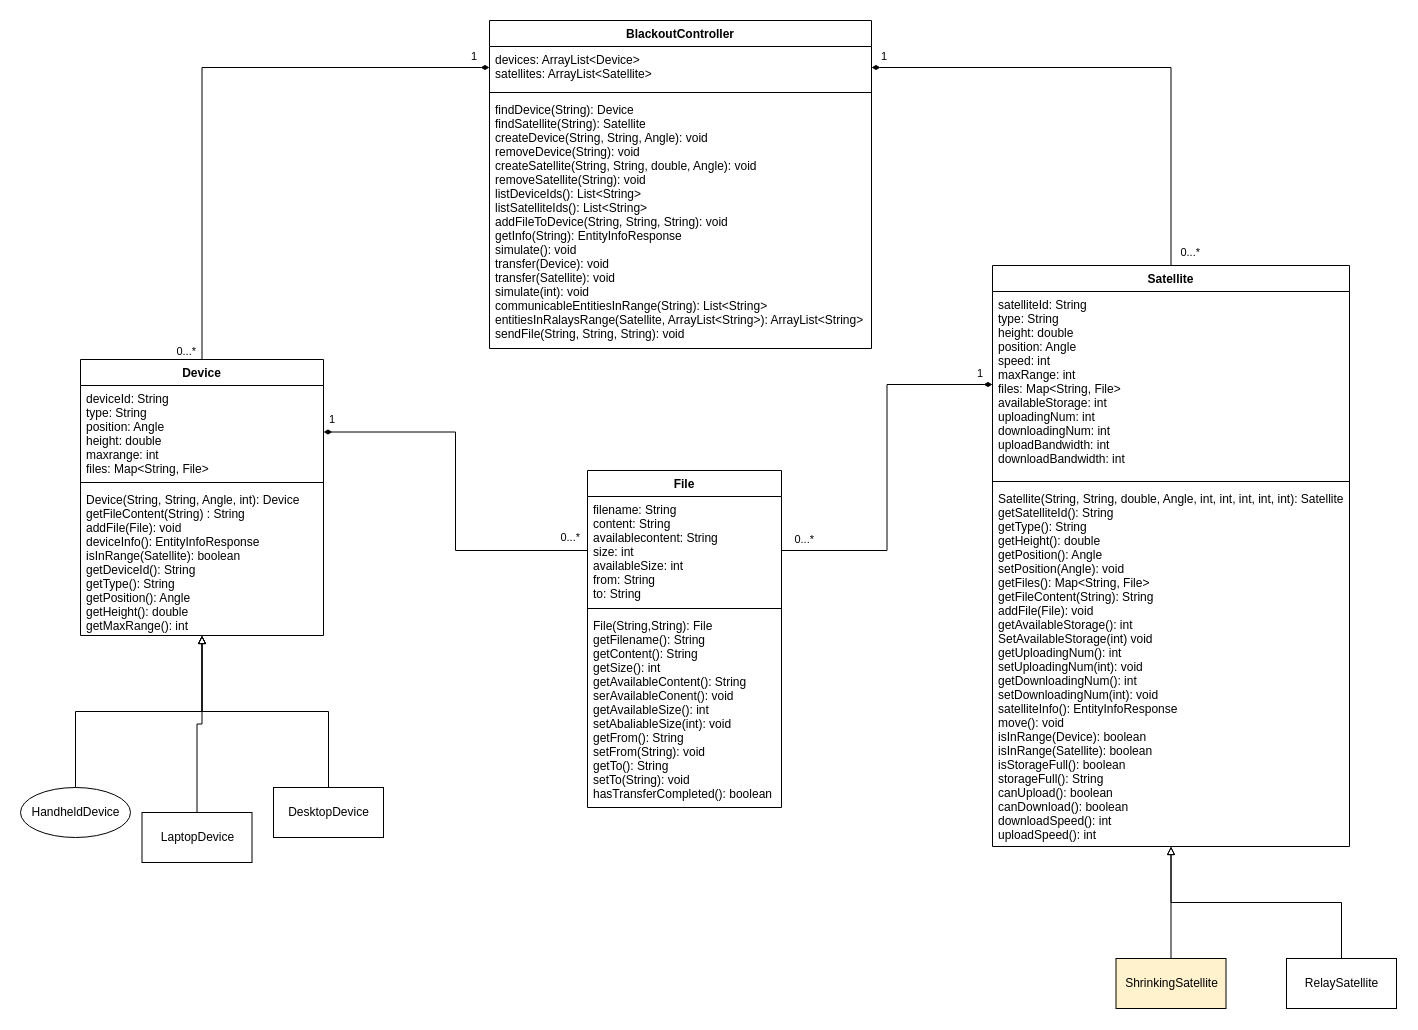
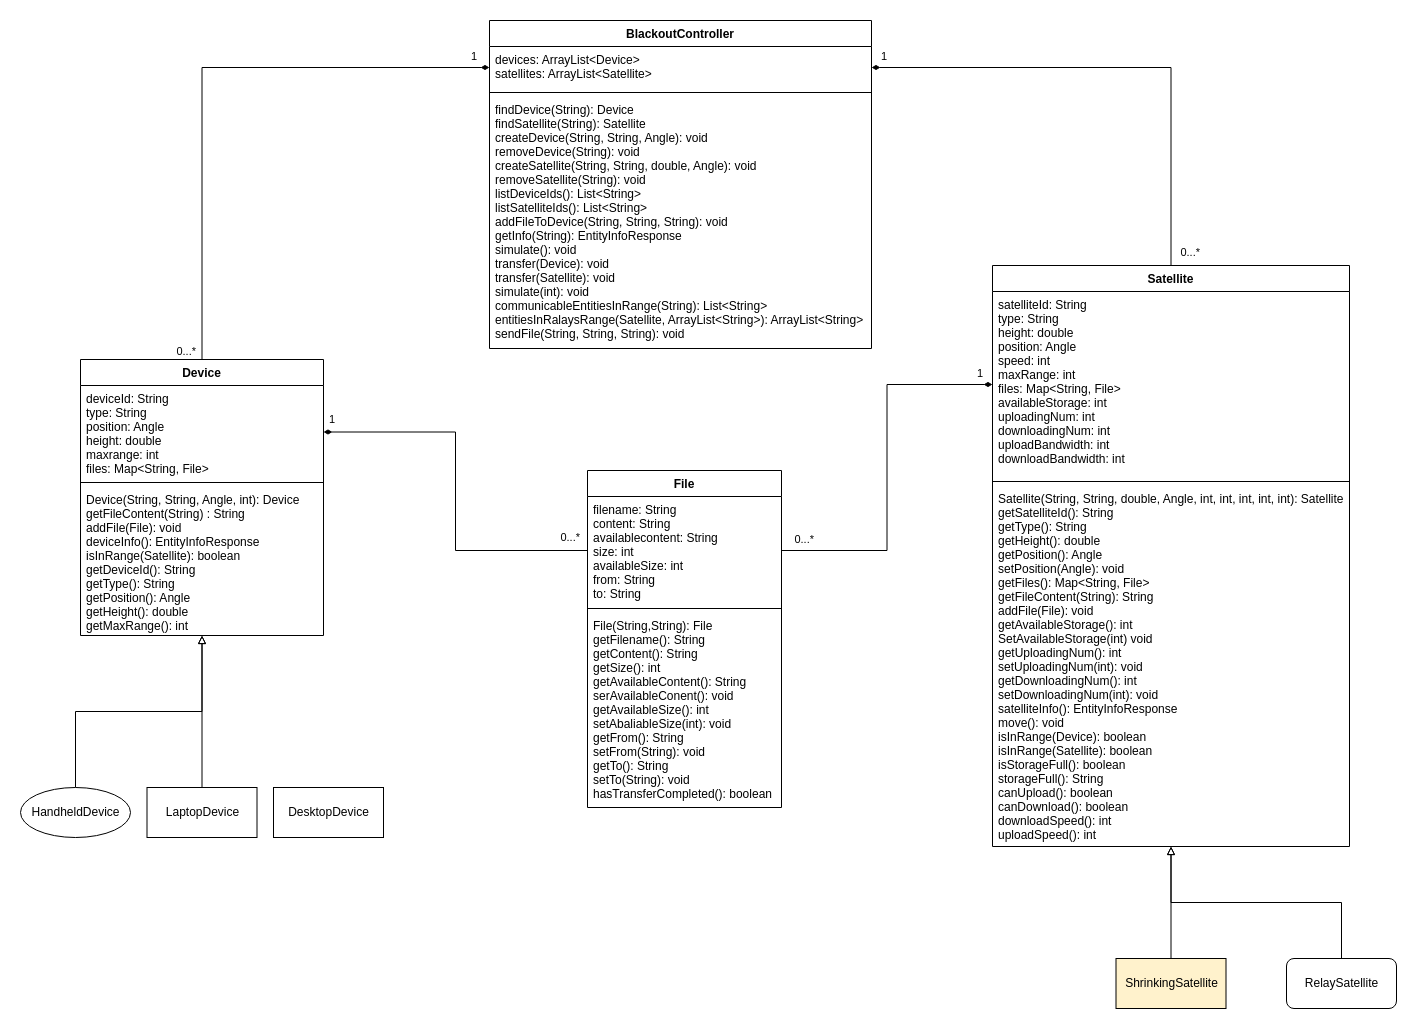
(304, 712) -> none
(197, 838) -> (202, 813)
(1342, 984) -> (1342, 984)
